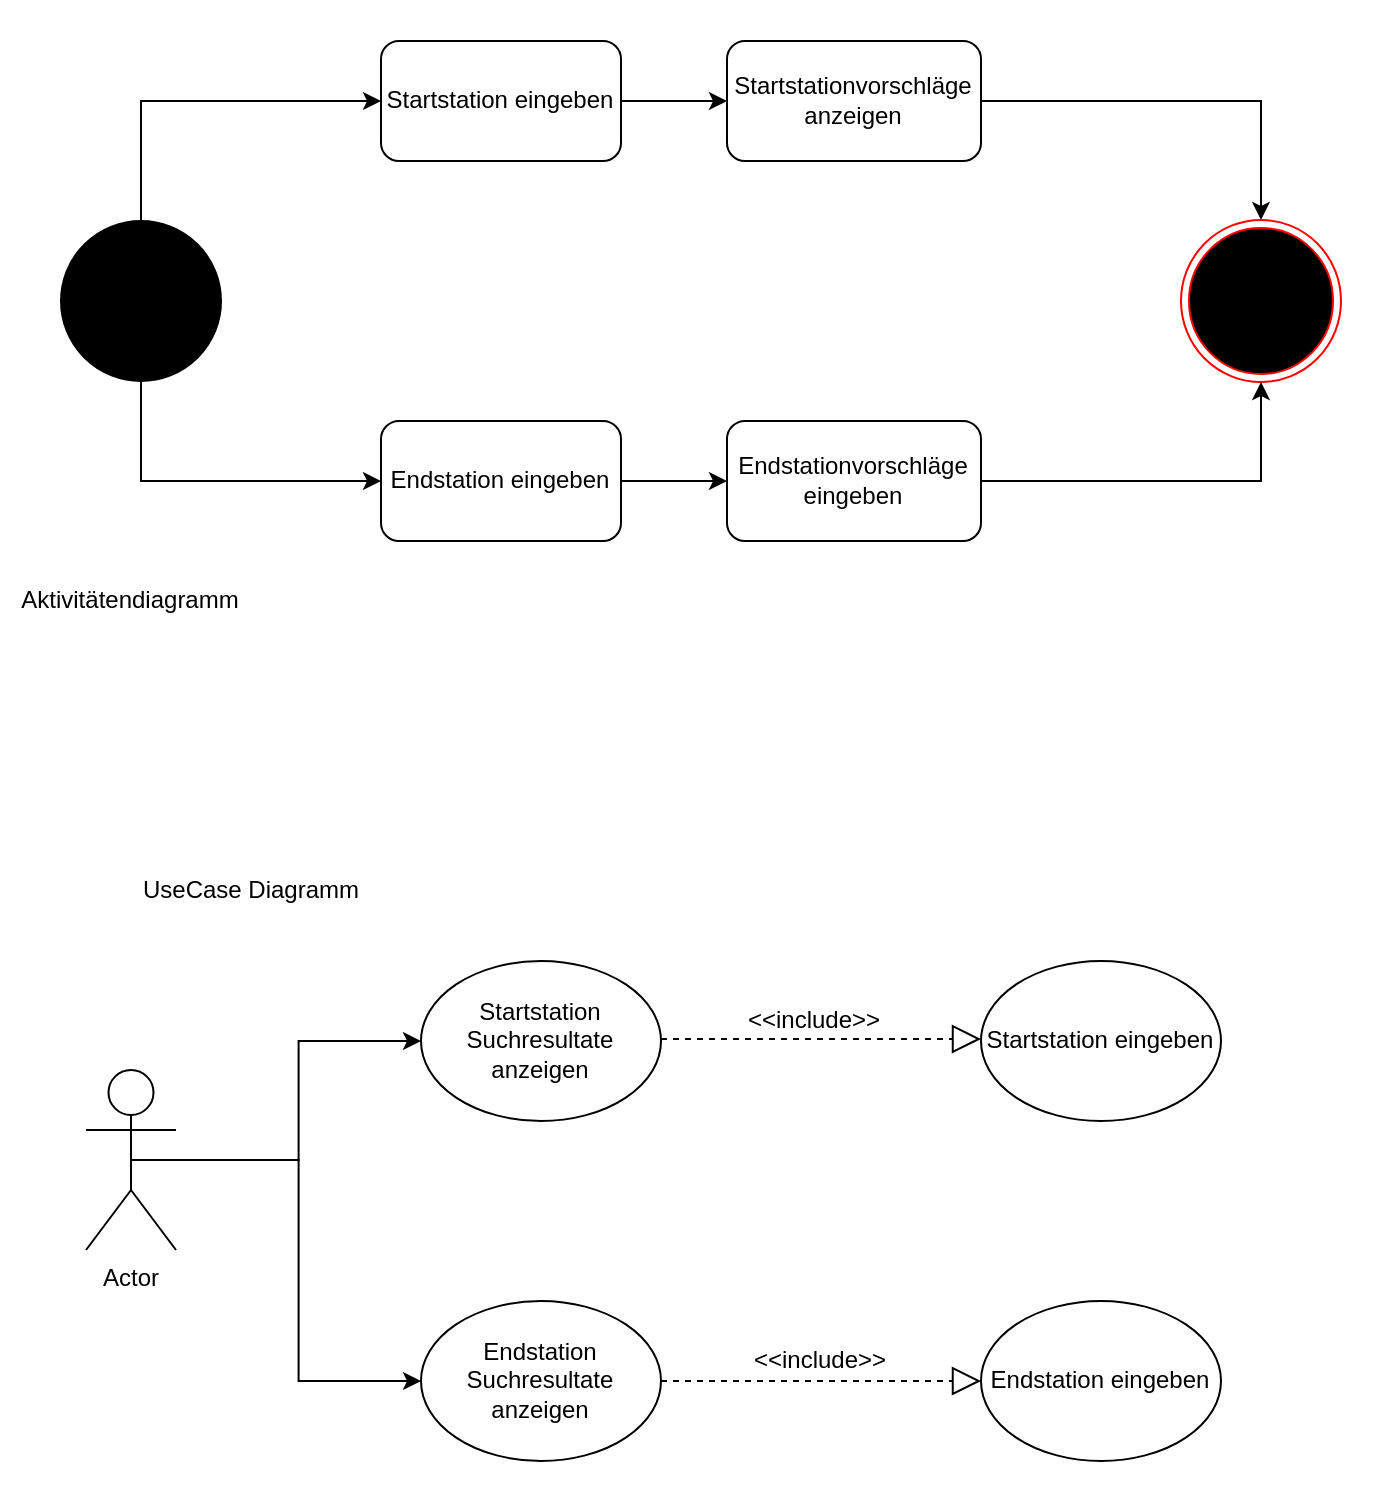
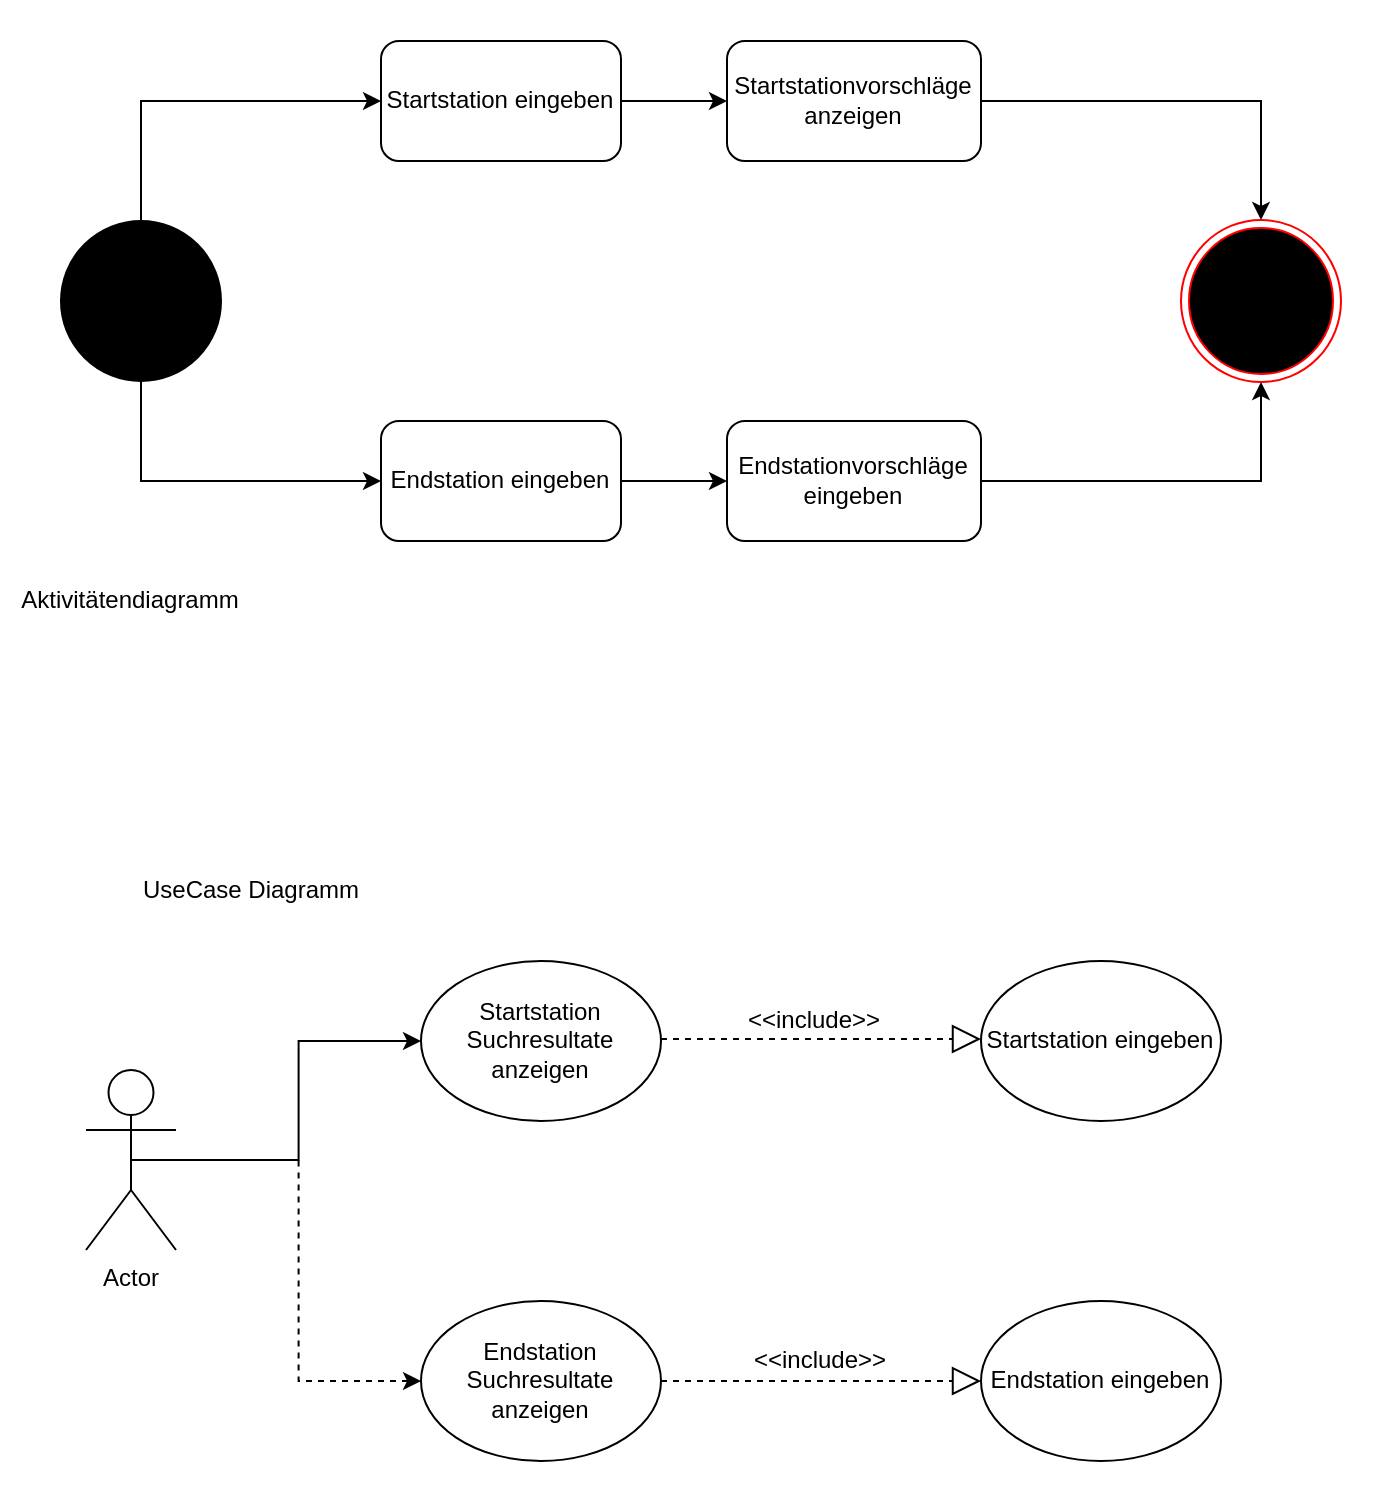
(299, 1325) -> (299, 1325)
